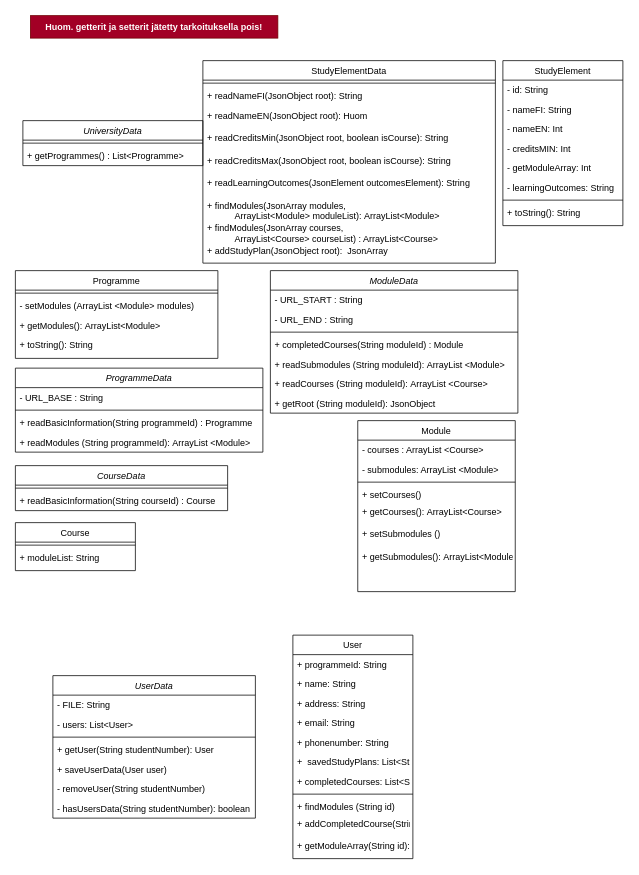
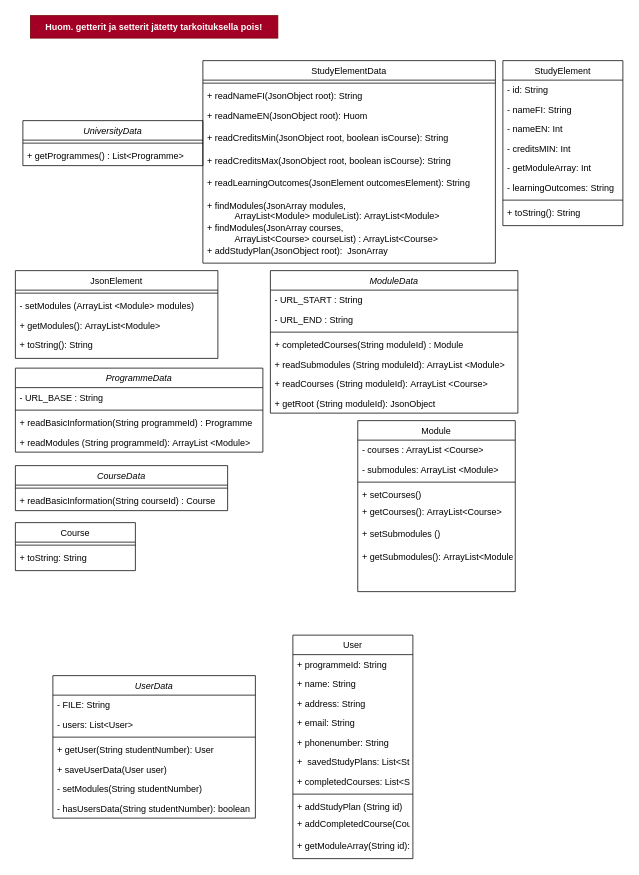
(116, 281) -> (116, 281)
(63, 558) -> (59, 558)
(139, 789) -> (138, 789)
(352, 807) -> (356, 807)
(370, 824) -> (372, 824)
